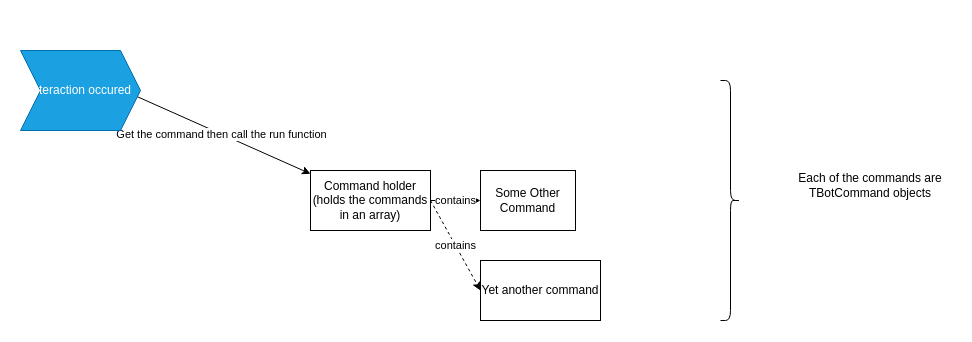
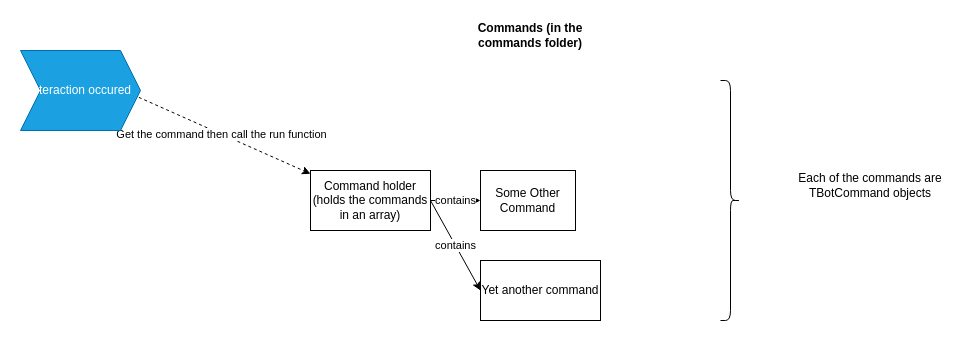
none -> (531, 36)
(171, 112) -> (171, 112)
(441, 220) -> (441, 220)
